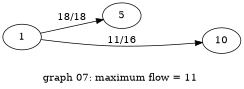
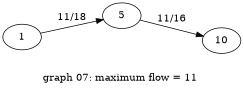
(72, 17) -> (72, 17)
(118, 46) -> (168, 27)
